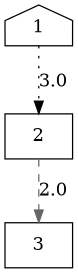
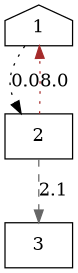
(53, 82) -> (26, 82)
none -> (40, 86)
(53, 191) -> (53, 191)
